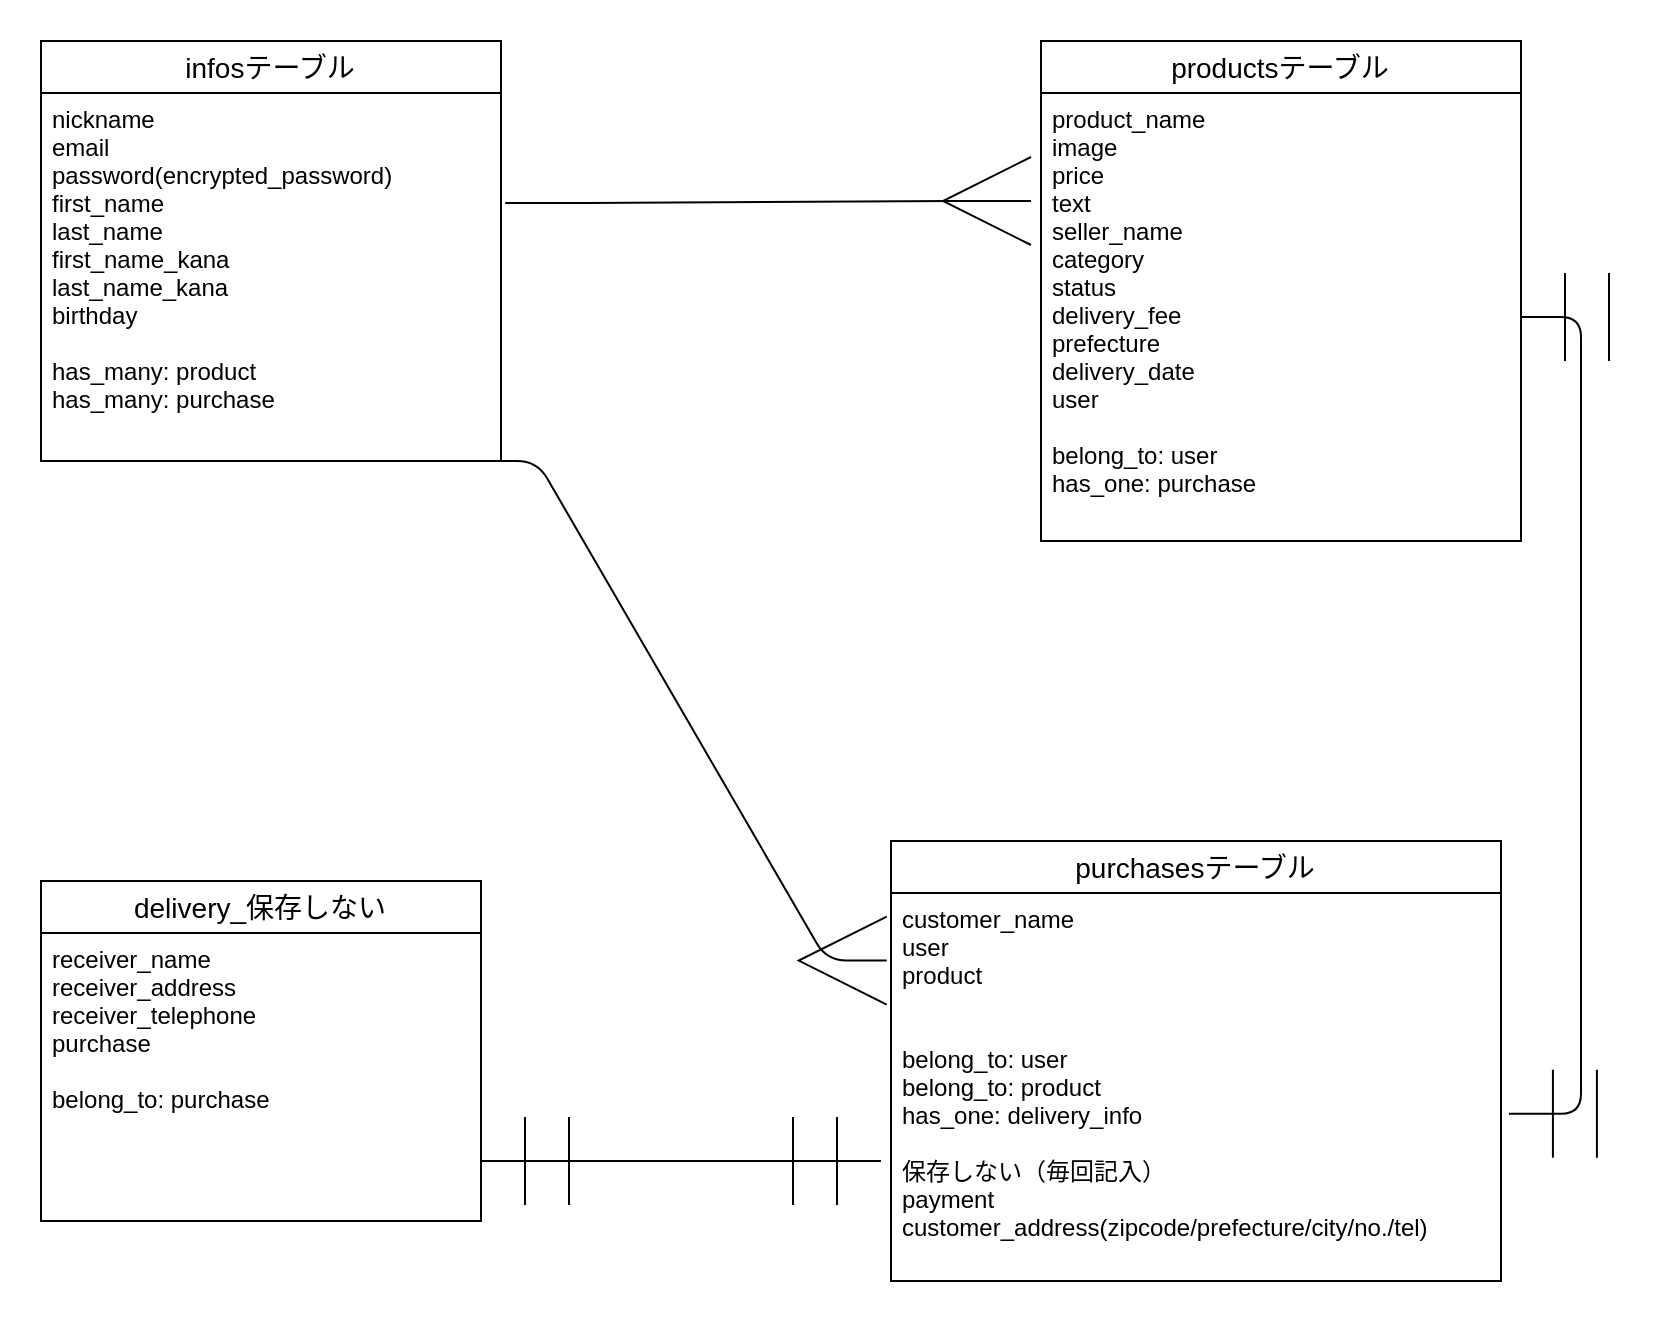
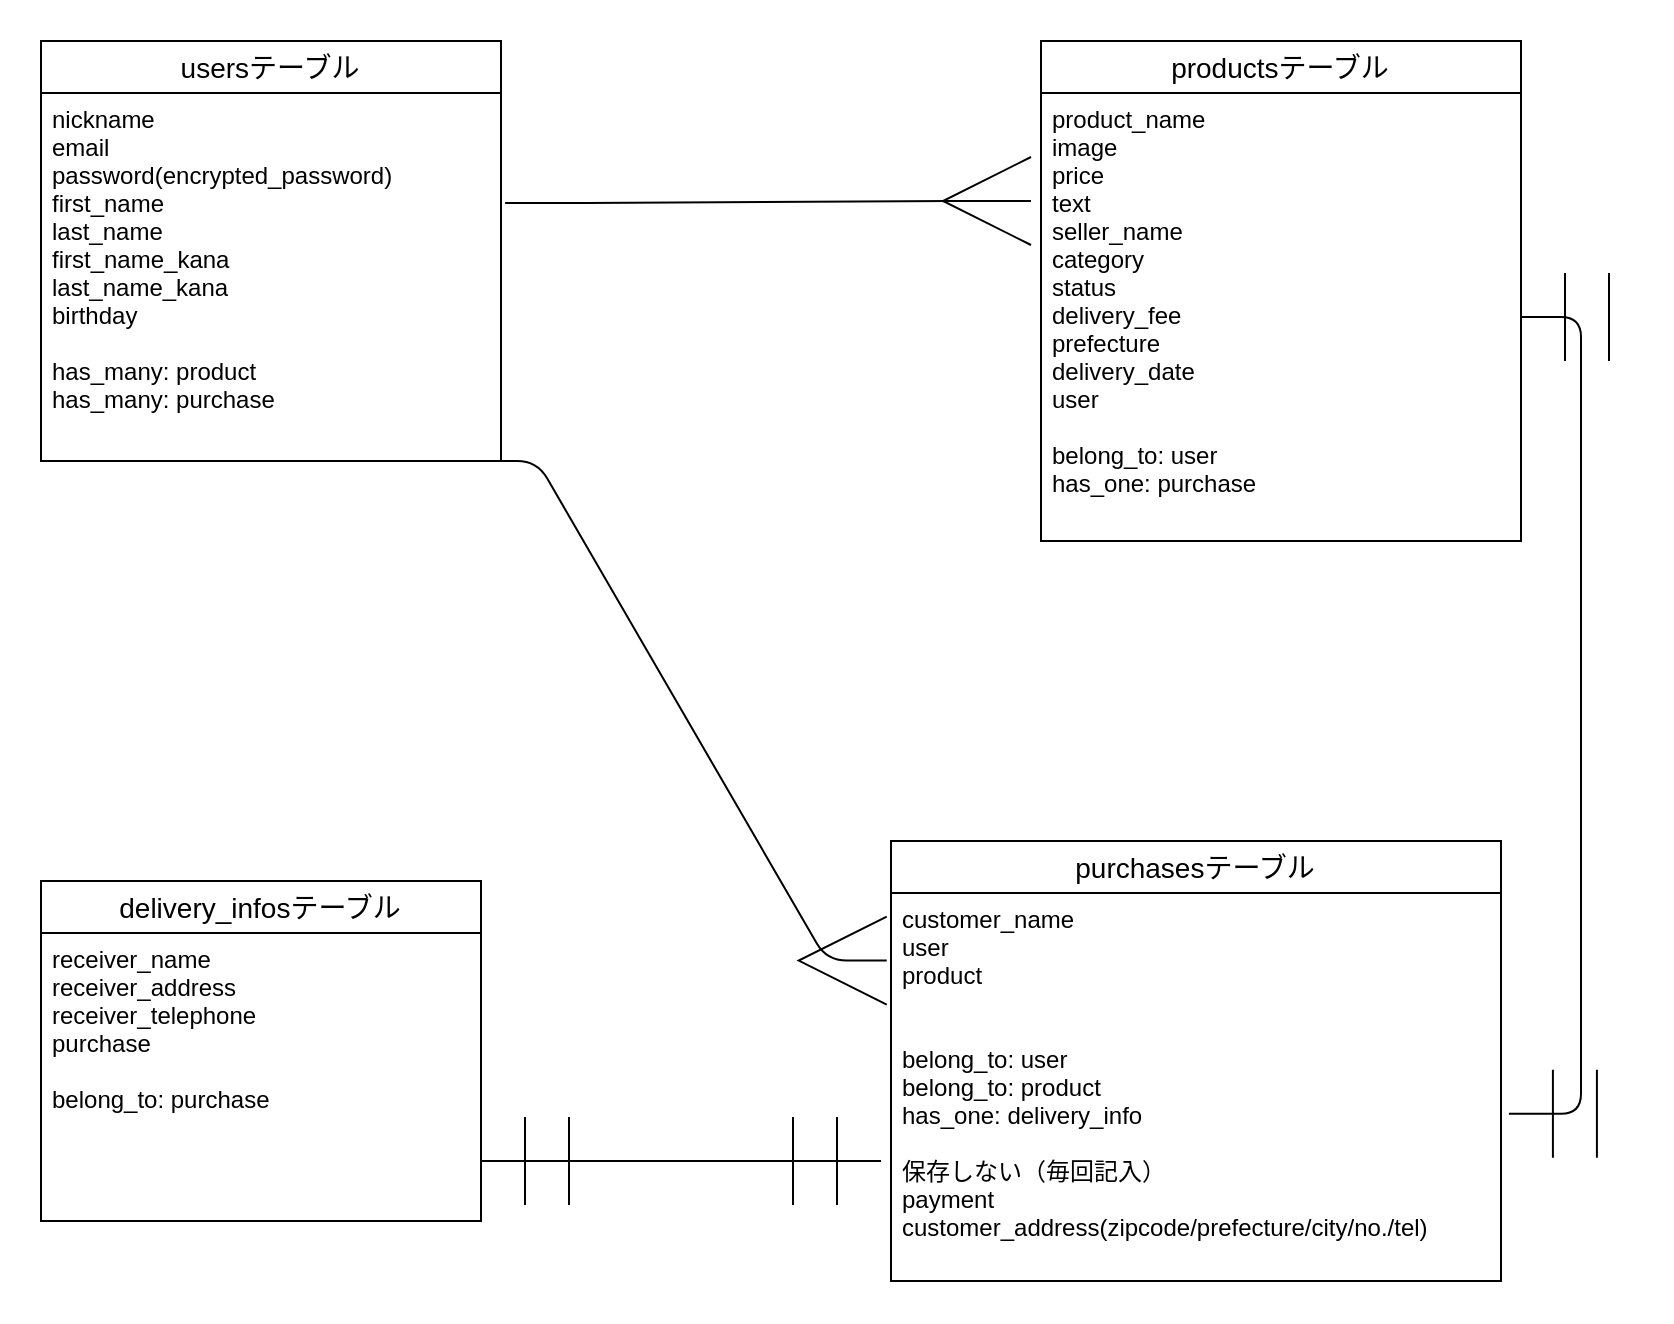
(270, 69) -> (270, 69)
(260, 909) -> (260, 909)
